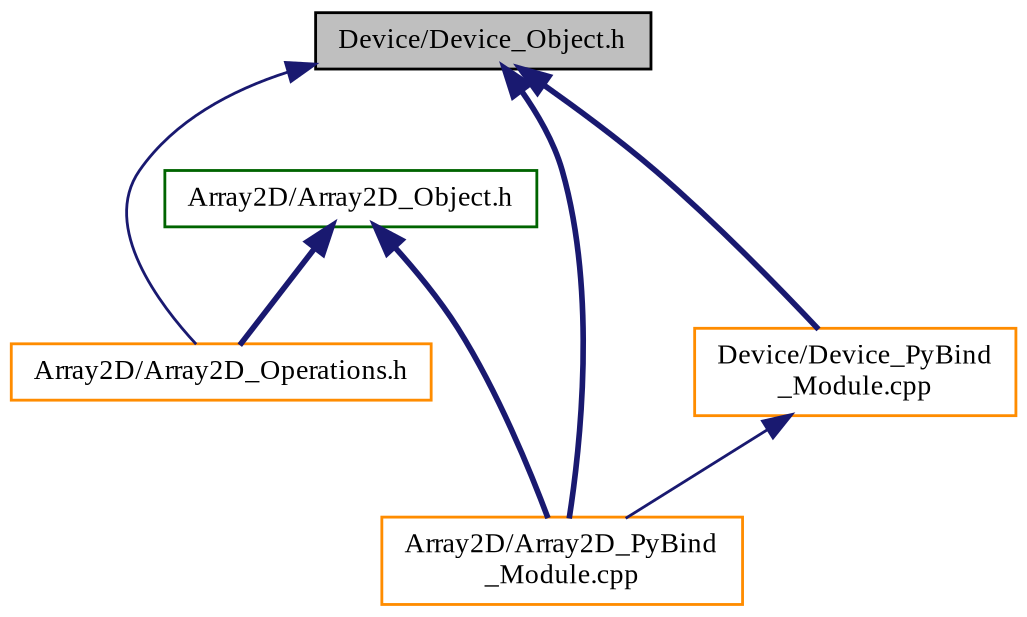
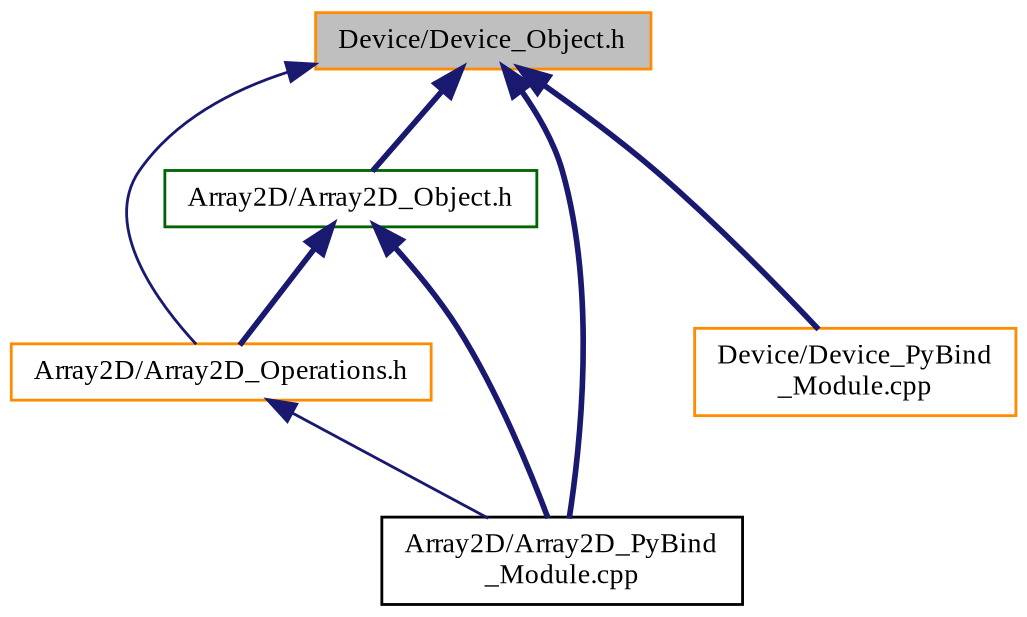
(483, 41) -> (483, 41)
none -> (407, 131)
(697, 474) -> (390, 466)
(562, 561) -> (562, 561)
